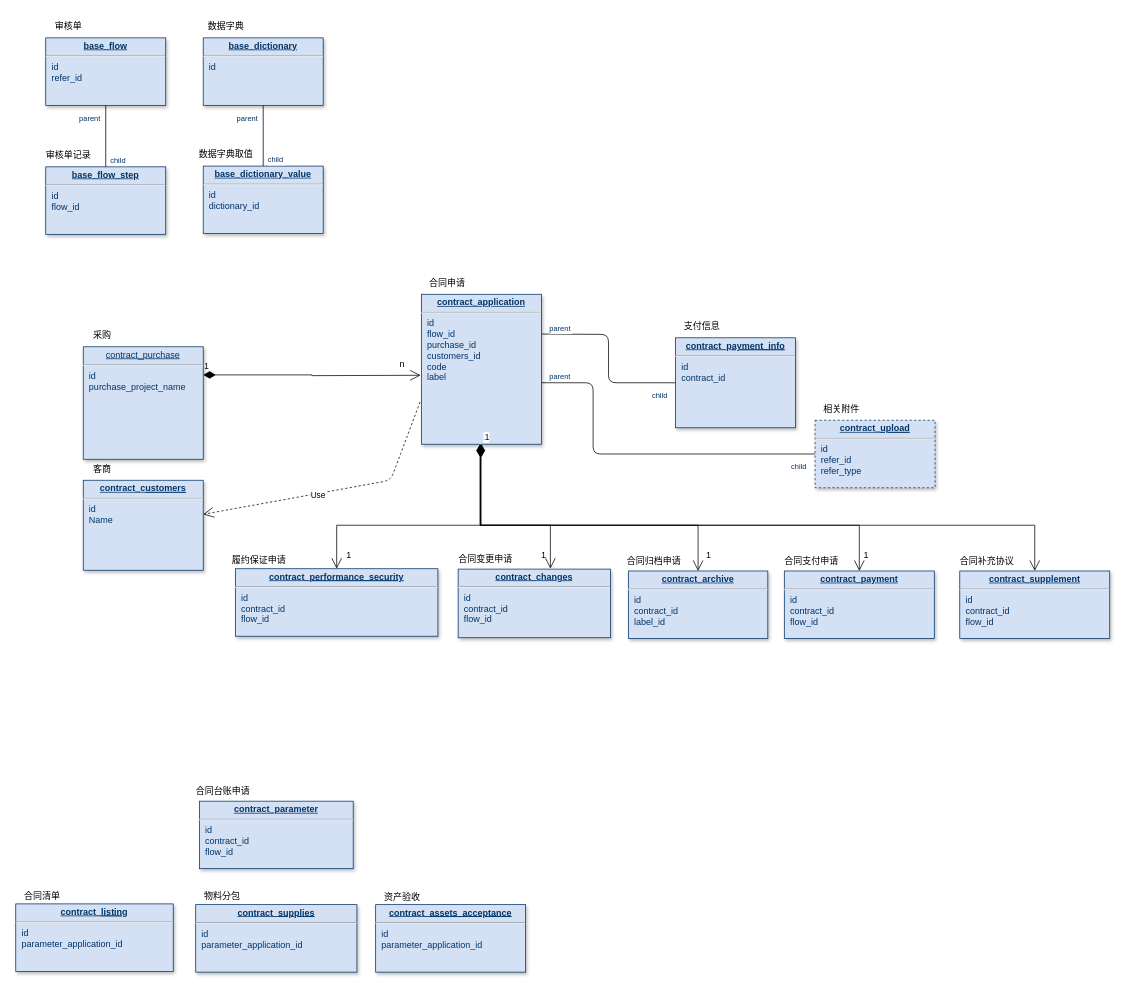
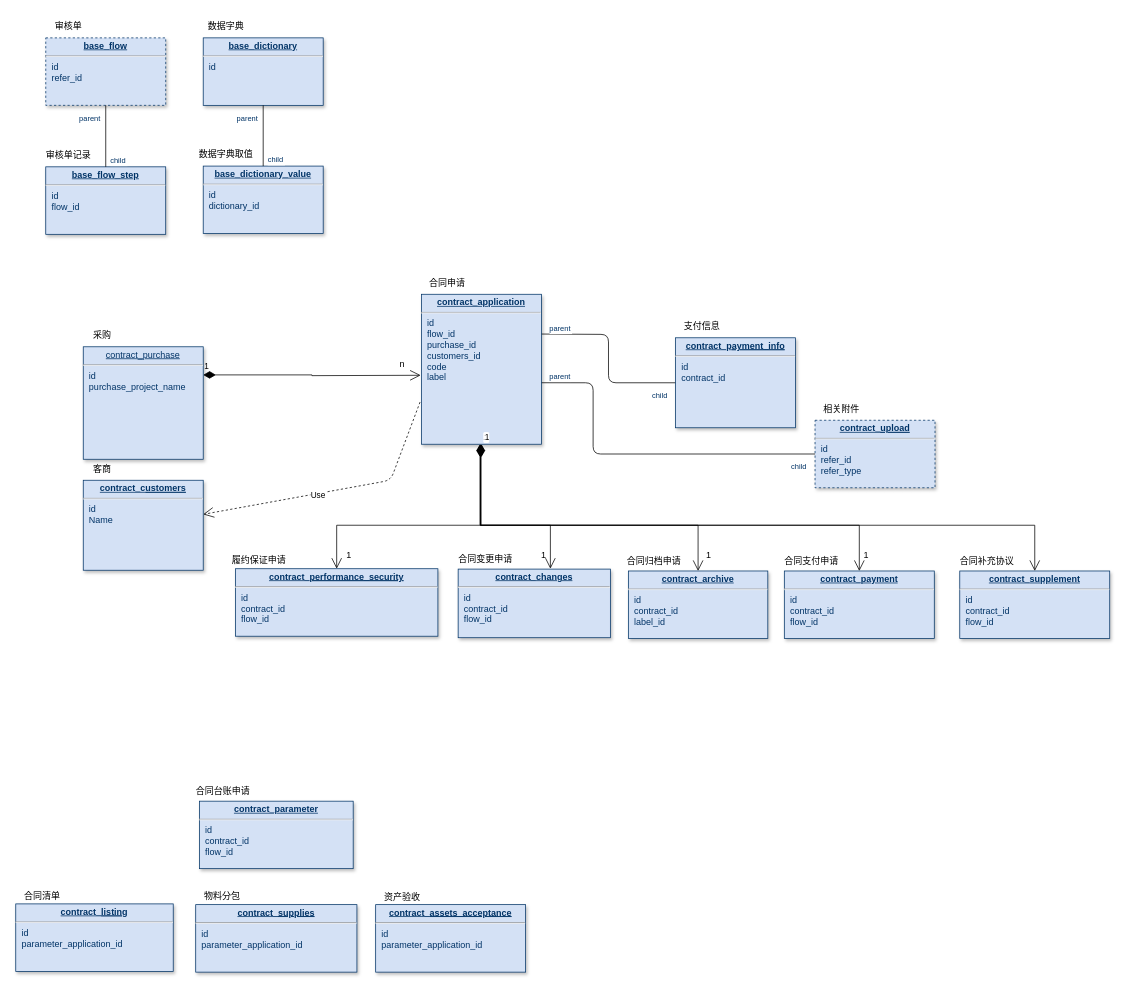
(105, 72) -> (105, 72)
